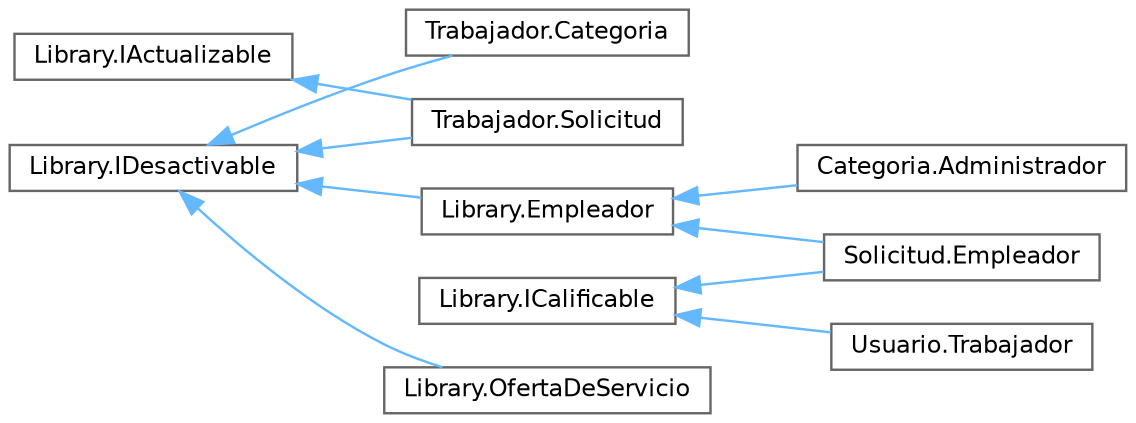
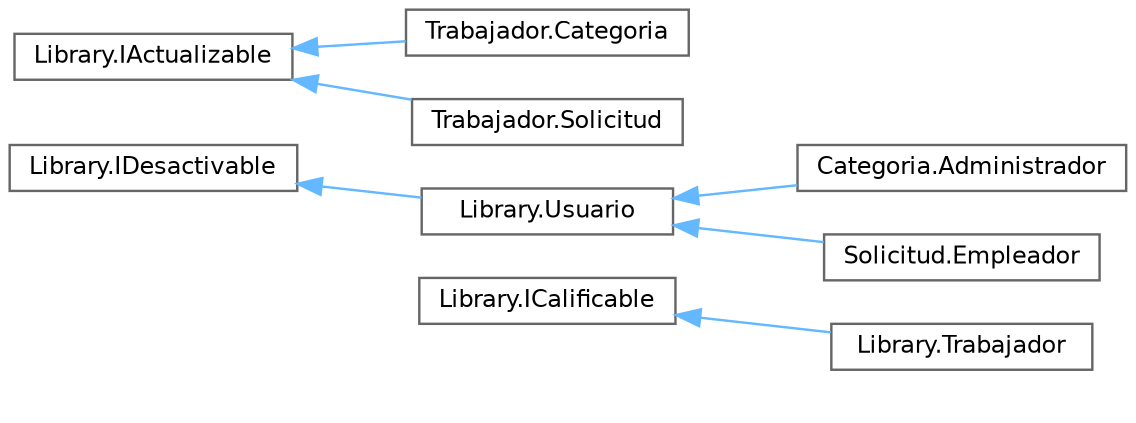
(319, 100) -> (362, 44)
(367, 143) -> none
(547, 211) -> (547, 211)
(762, 278) -> none
(962, 347) -> (962, 347)
(547, 390) -> none
